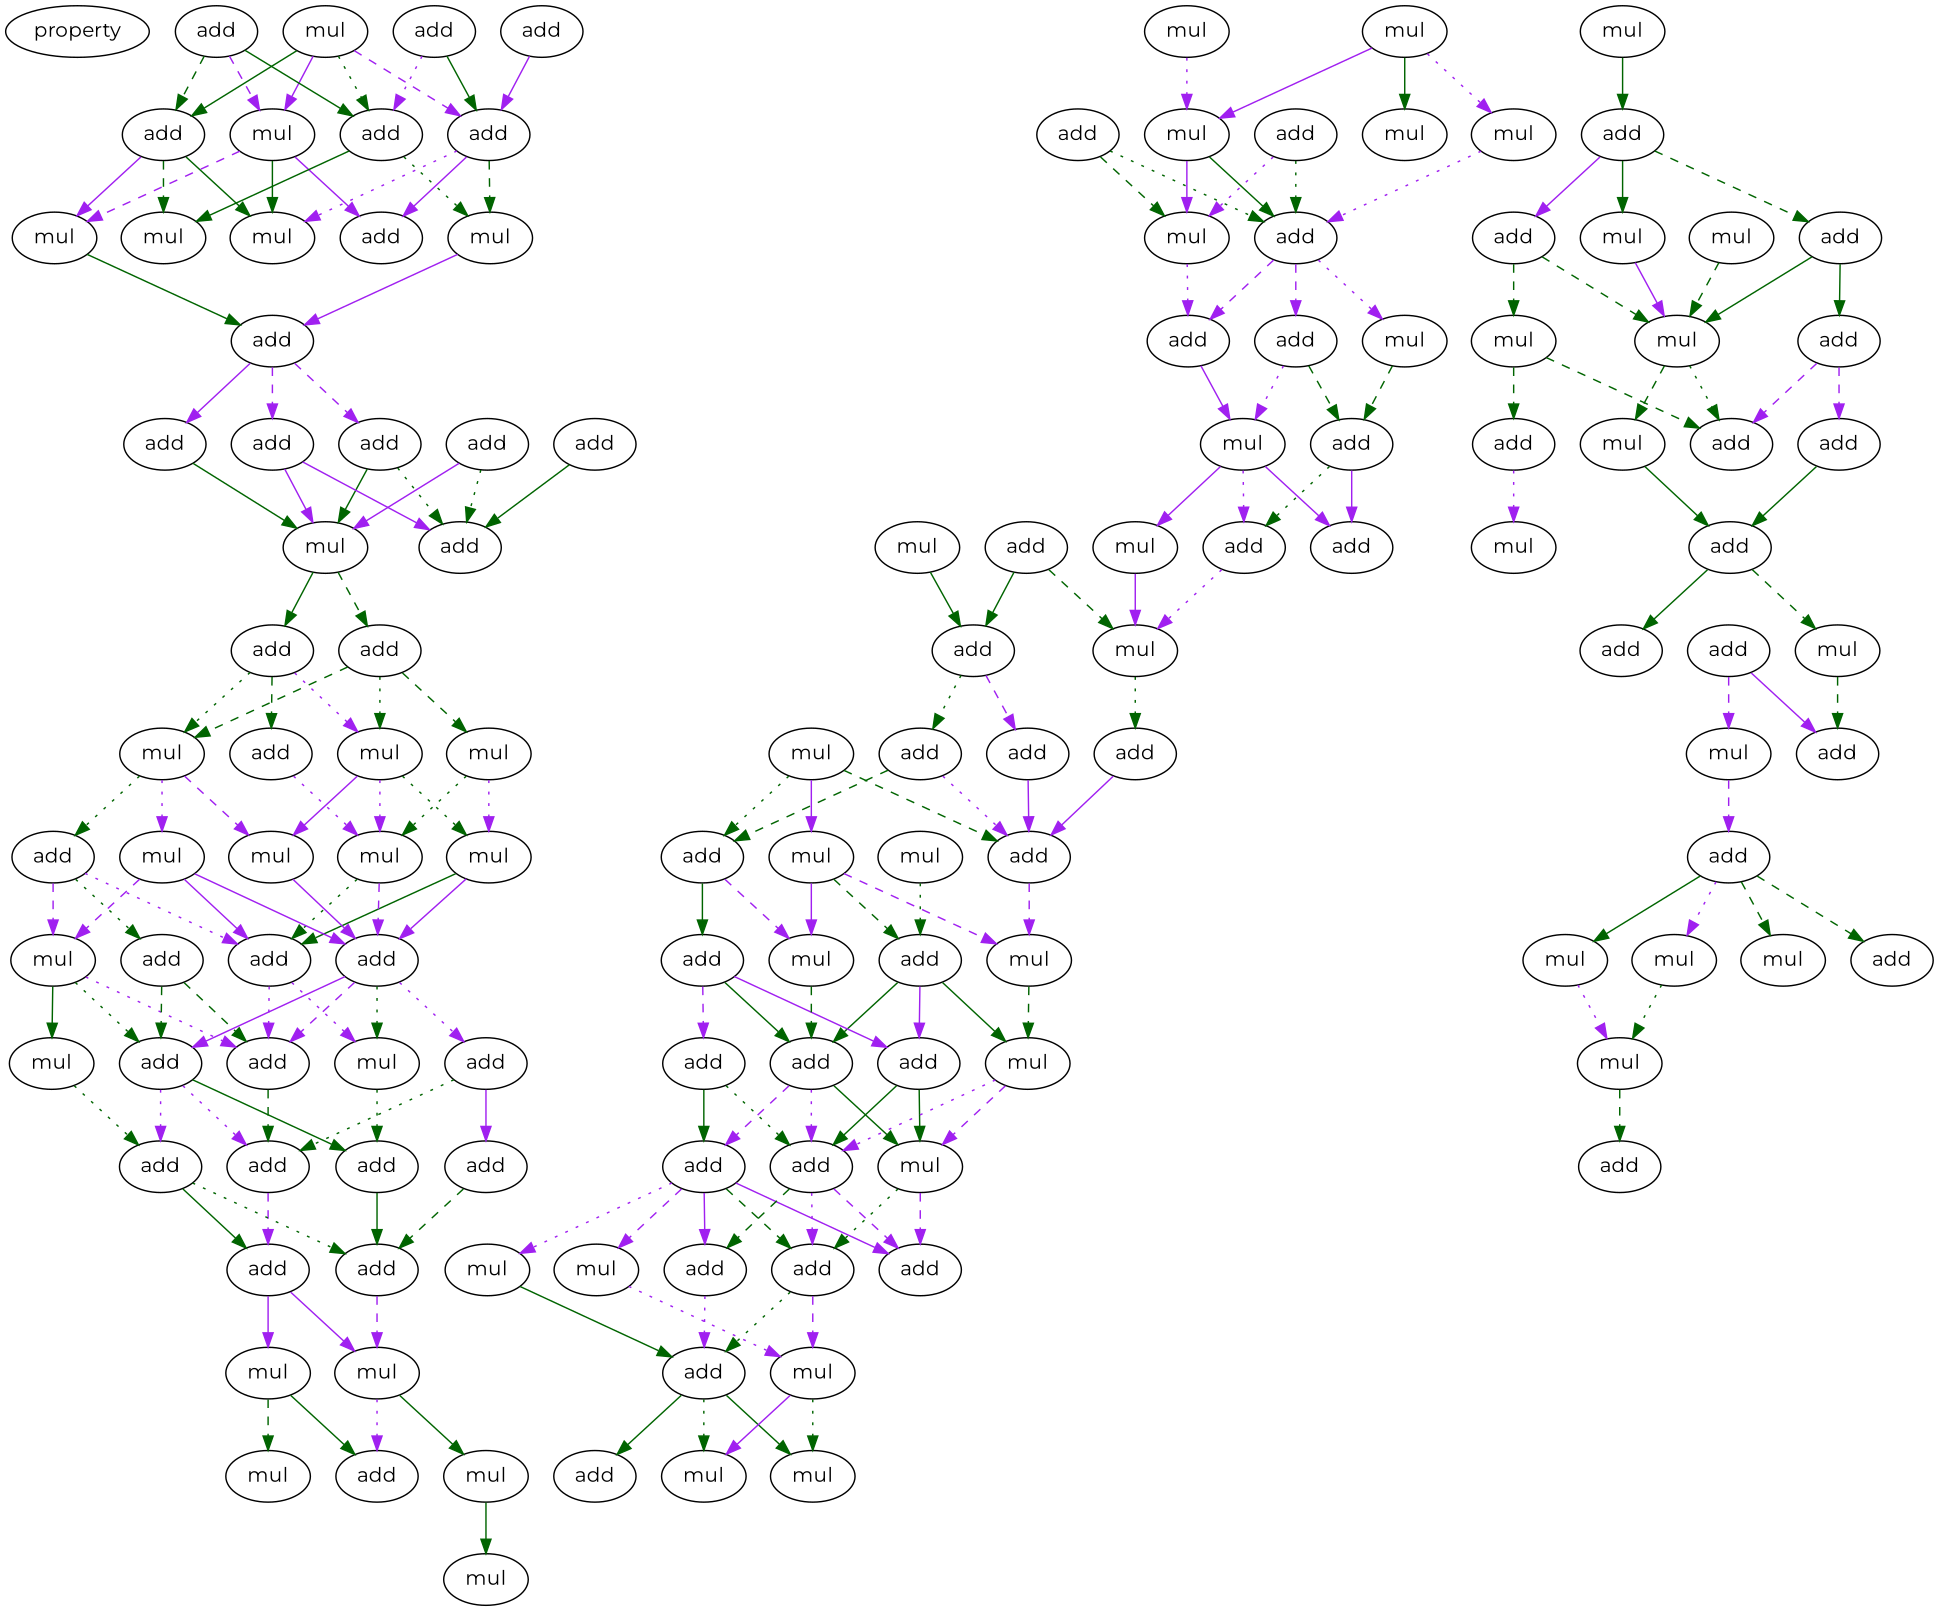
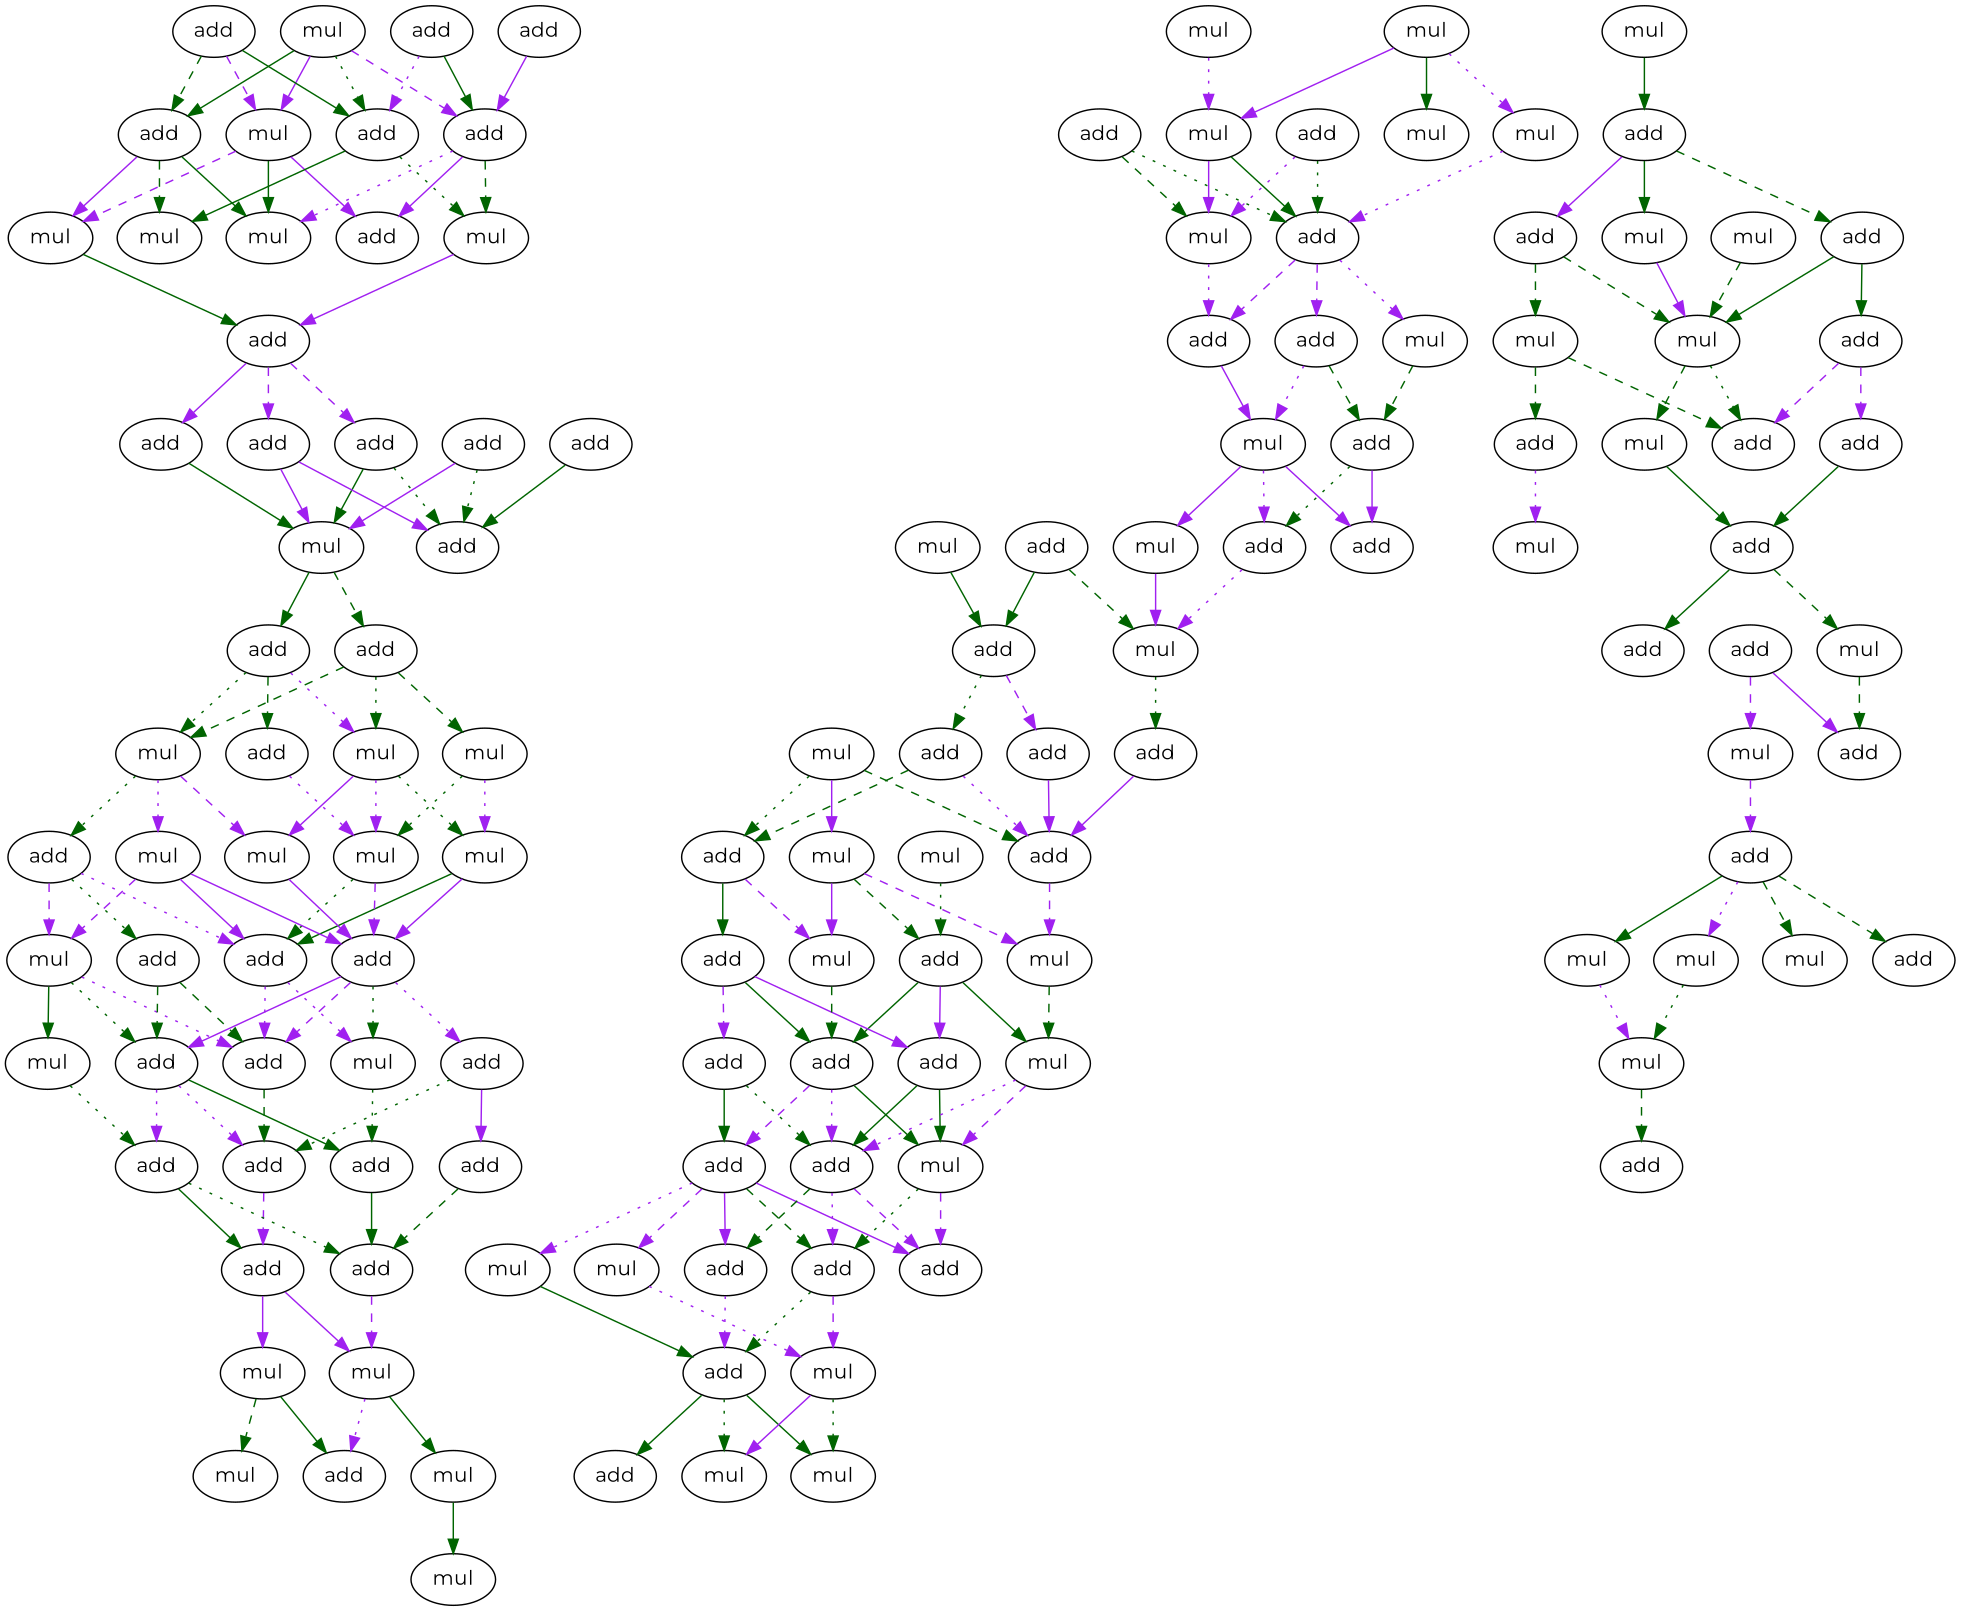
(77, 32) -> none
